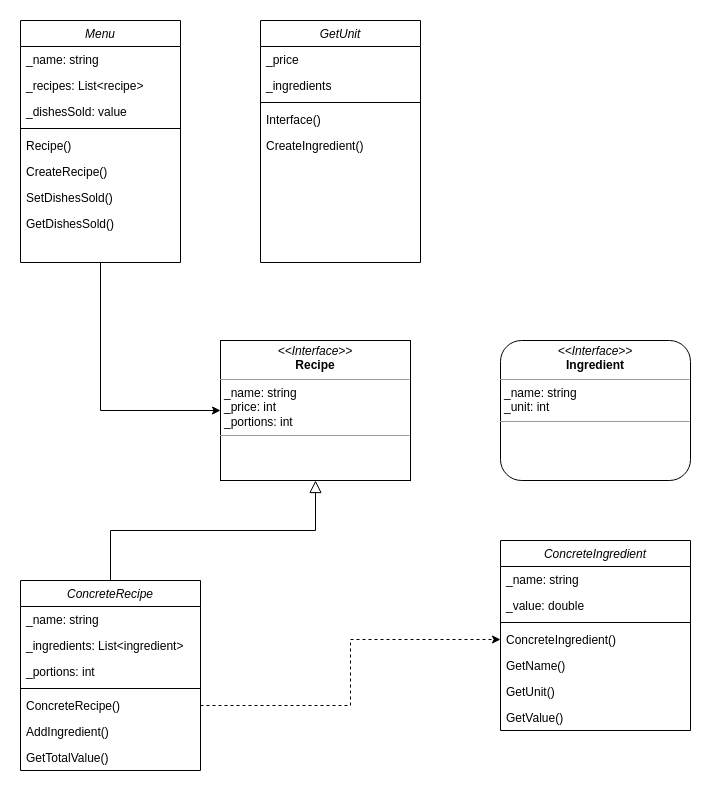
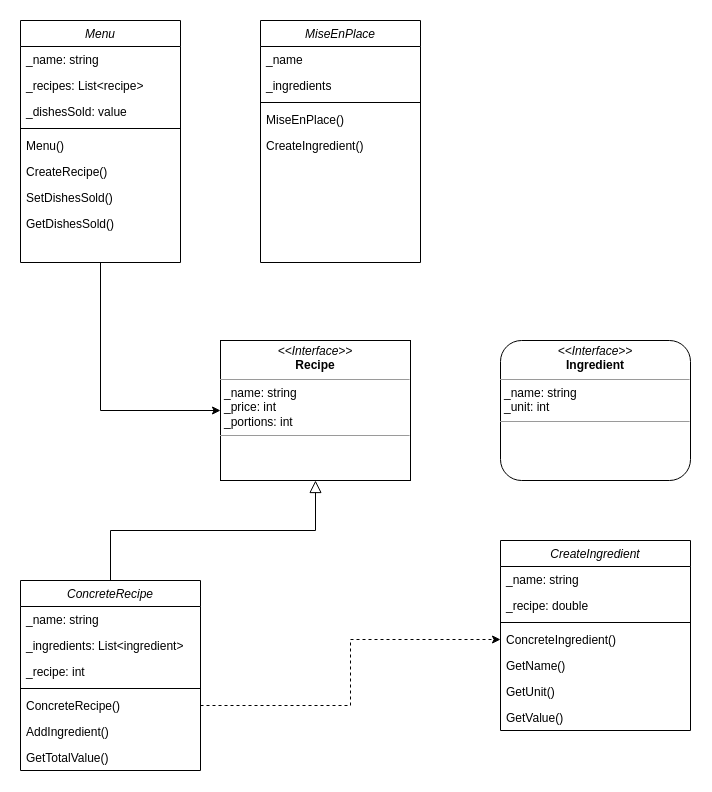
(340, 34) -> (340, 34)
(285, 60) -> (283, 60)
(303, 120) -> (307, 120)
(51, 146) -> (46, 146)
(595, 554) -> (595, 554)
(547, 606) -> (550, 606)
(67, 672) -> (60, 672)
